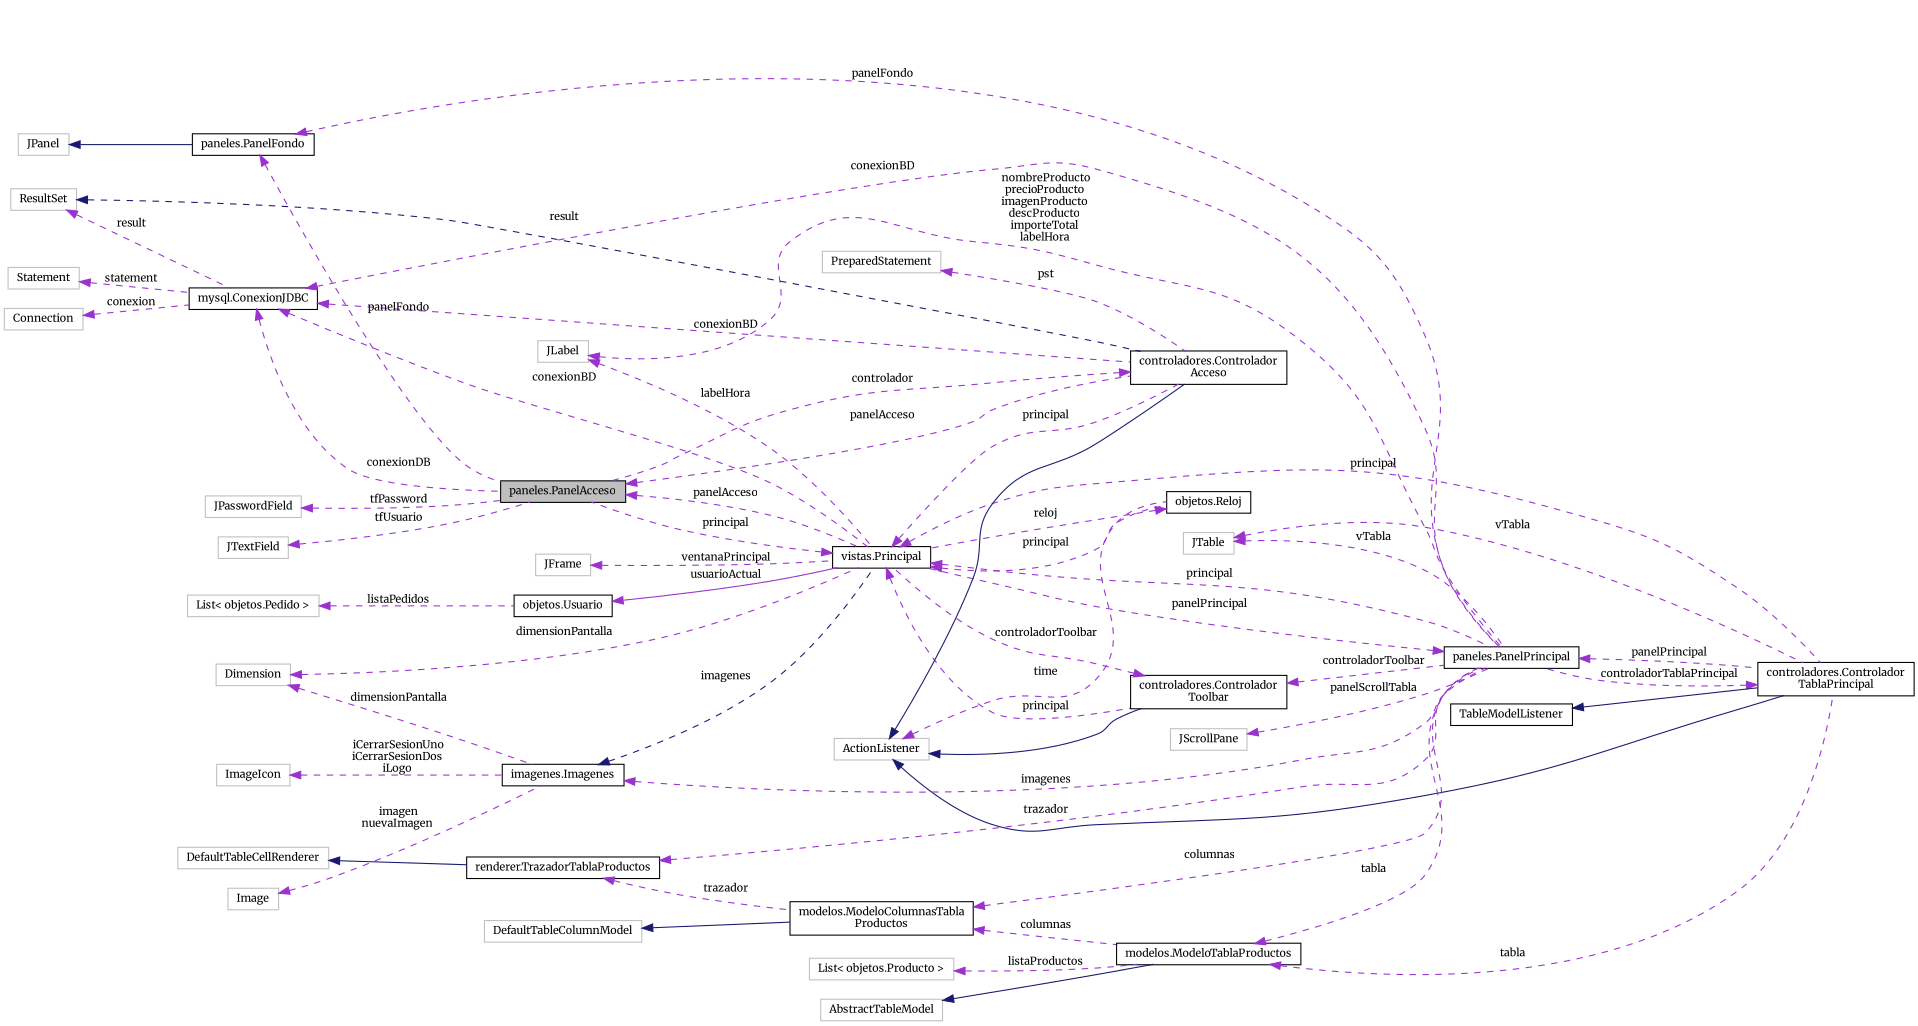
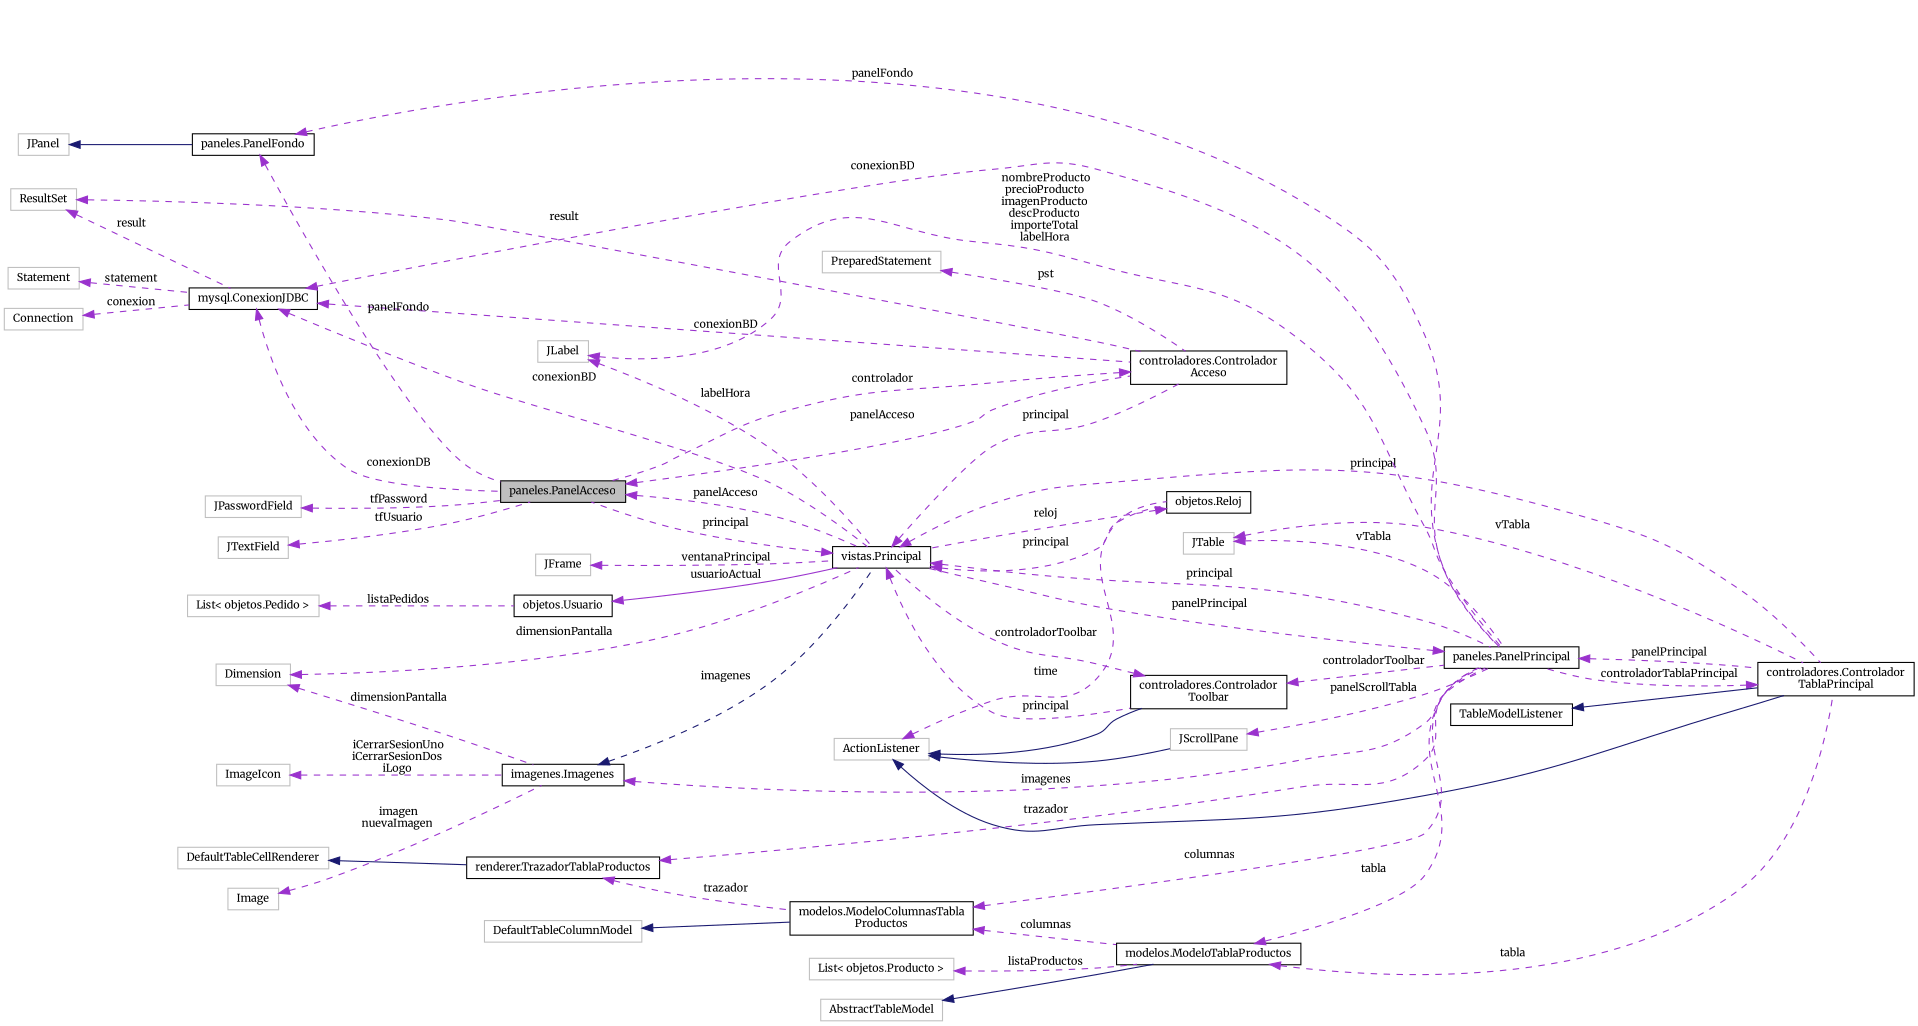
(617, 251) -> (617, 251)
(982, 523) -> (1056, 763)
